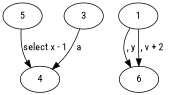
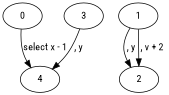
(23, 16) -> (23, 16)
(79, 48) -> (79, 48)
(139, 79) -> (139, 79)
